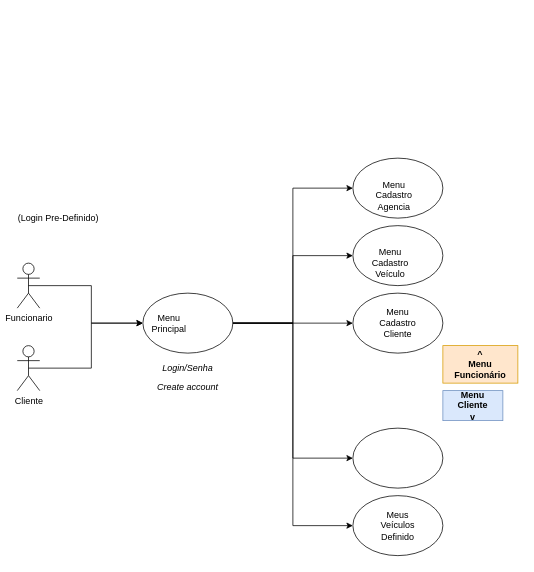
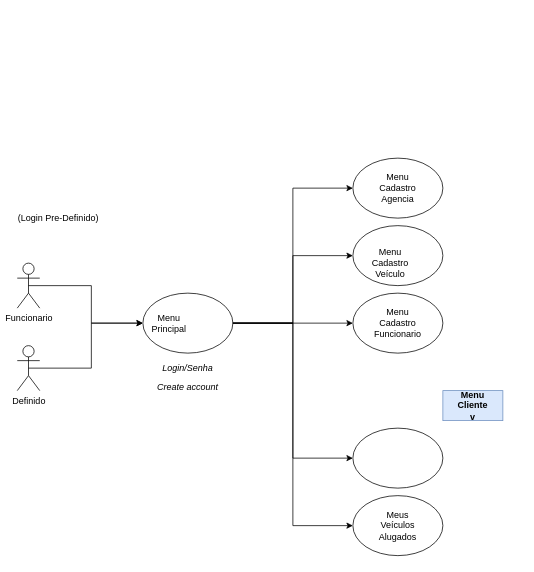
(394, 195) -> (398, 188)
(398, 323) -> (398, 323)
(480, 364) -> none
(29, 401) -> (29, 401)
(398, 525) -> (398, 525)
